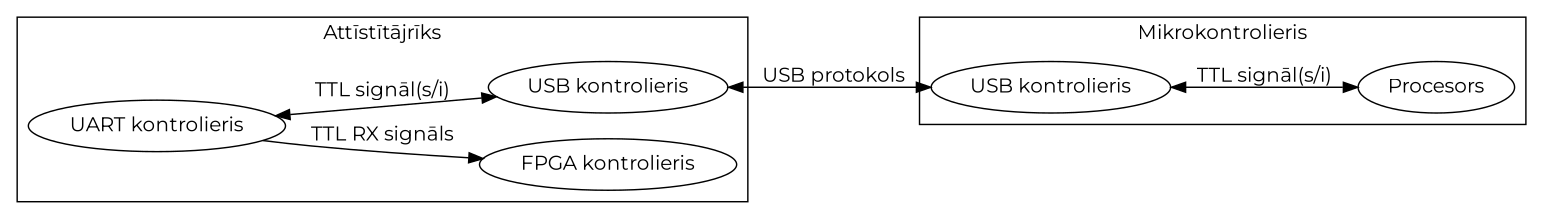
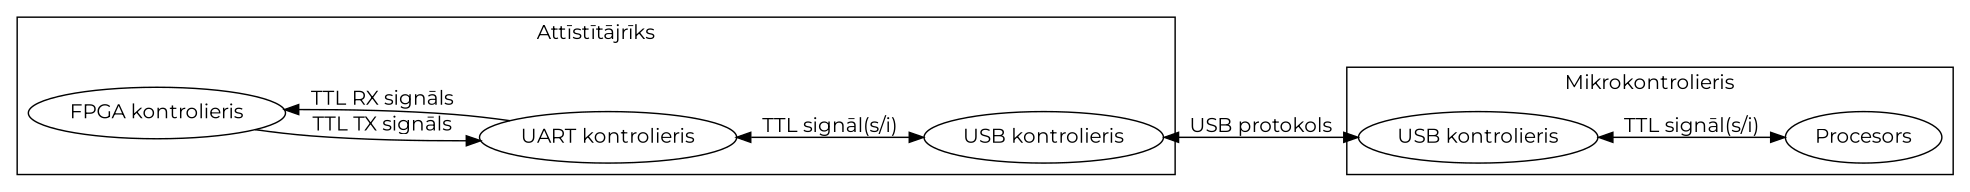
none -> (360, 139)
